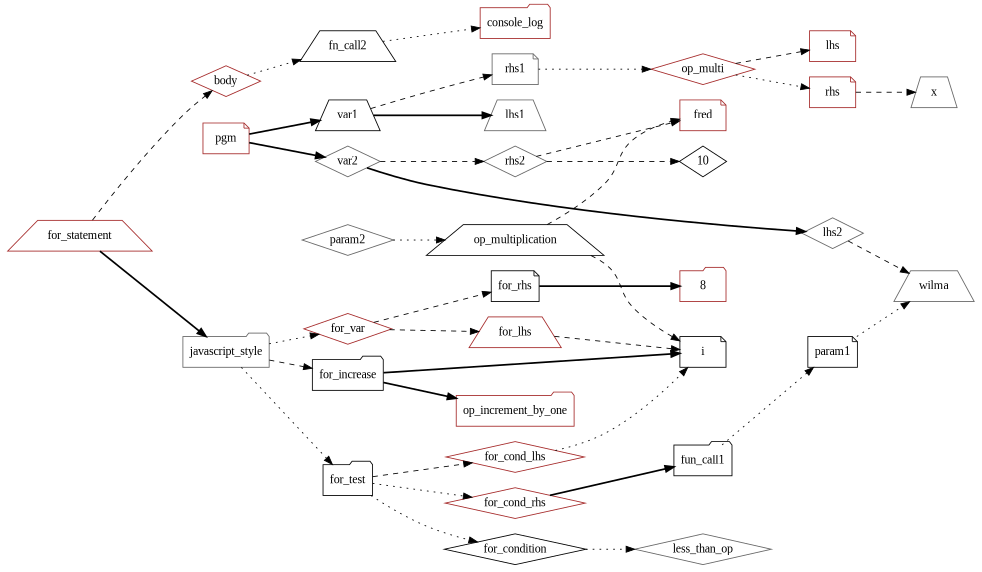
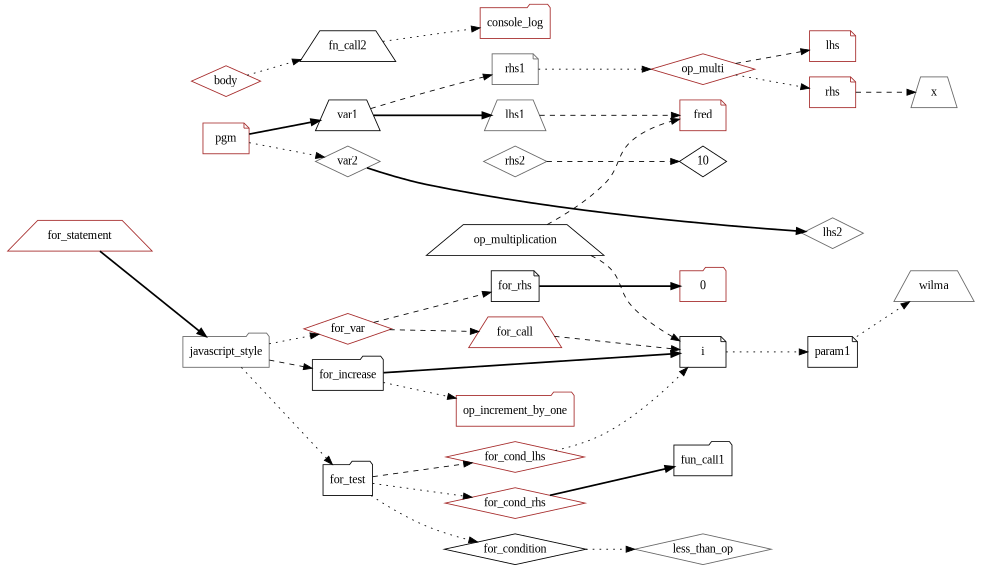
(604, 140) -> (605, 115)
(283, 149) -> (283, 149)
(146, 155) -> none
(428, 161) -> none
(348, 240) -> none
(875, 255) -> none
(703, 286) -> (703, 286)
(515, 332) -> (515, 332)
(416, 389) -> (416, 389)
(764, 409) -> (763, 352)
